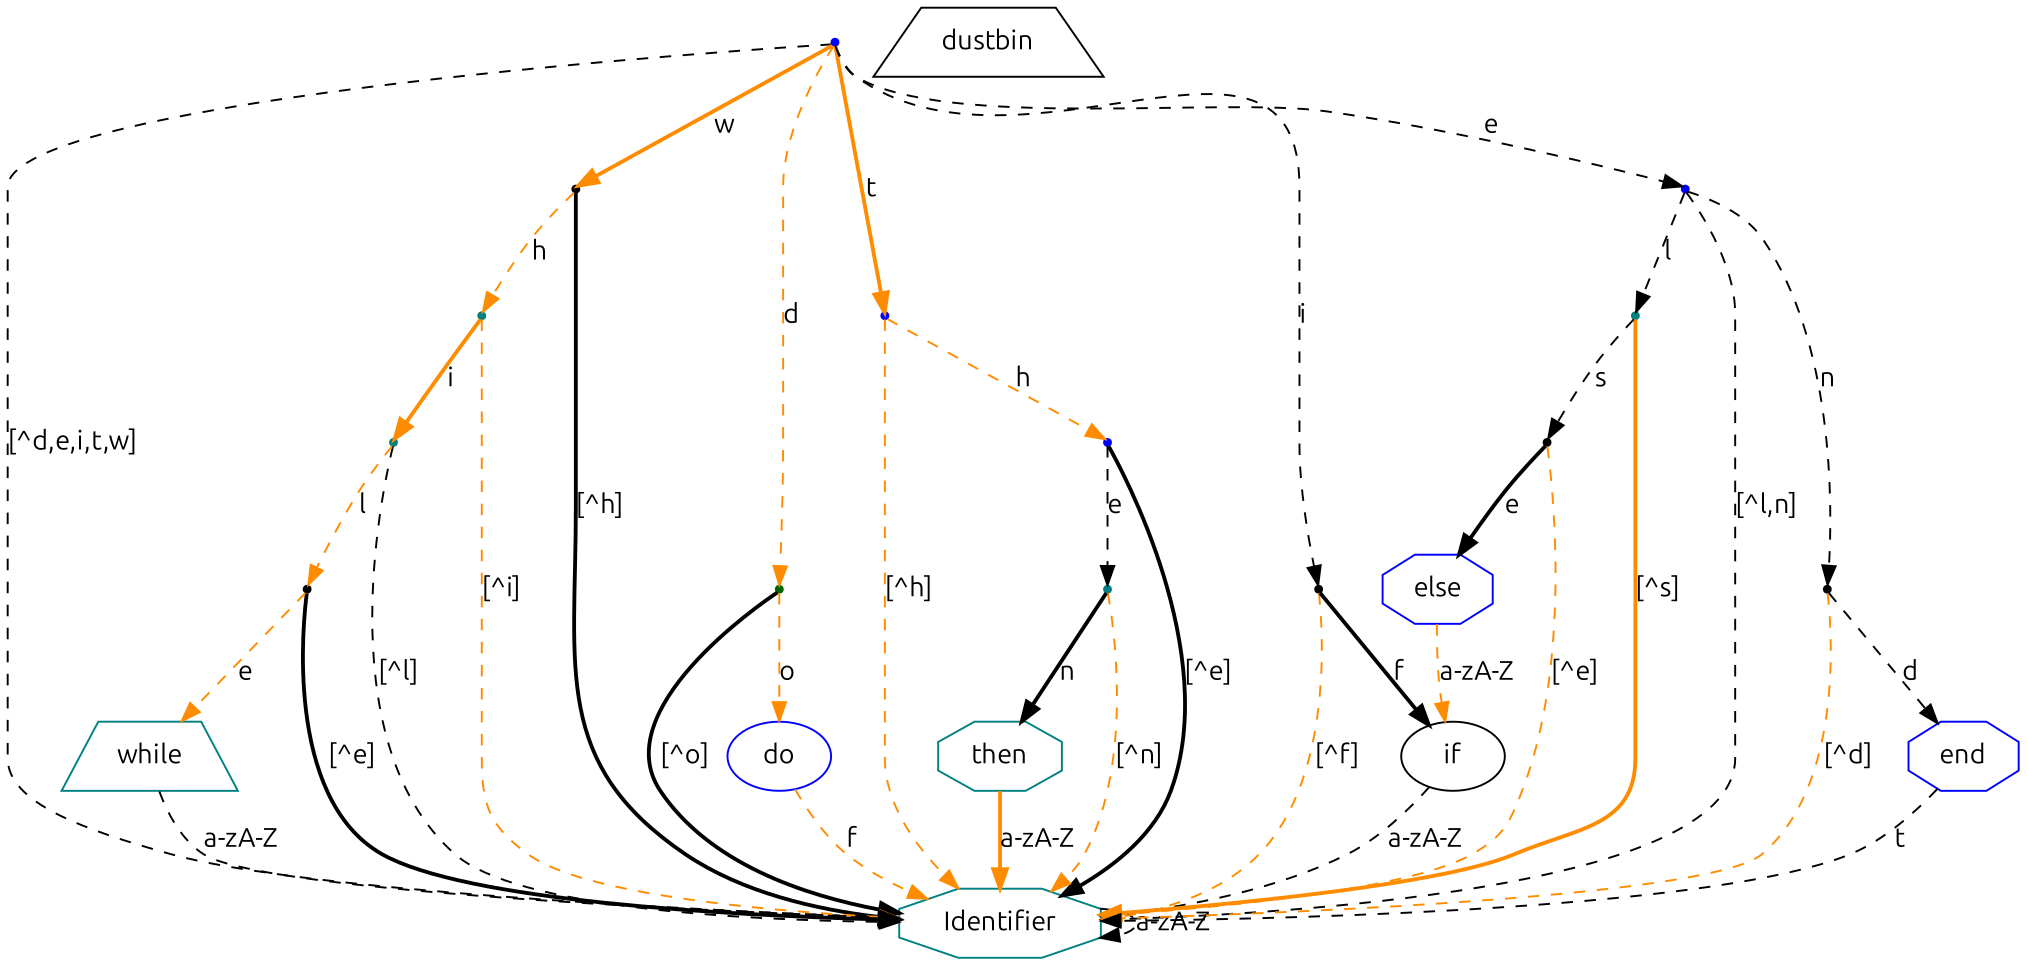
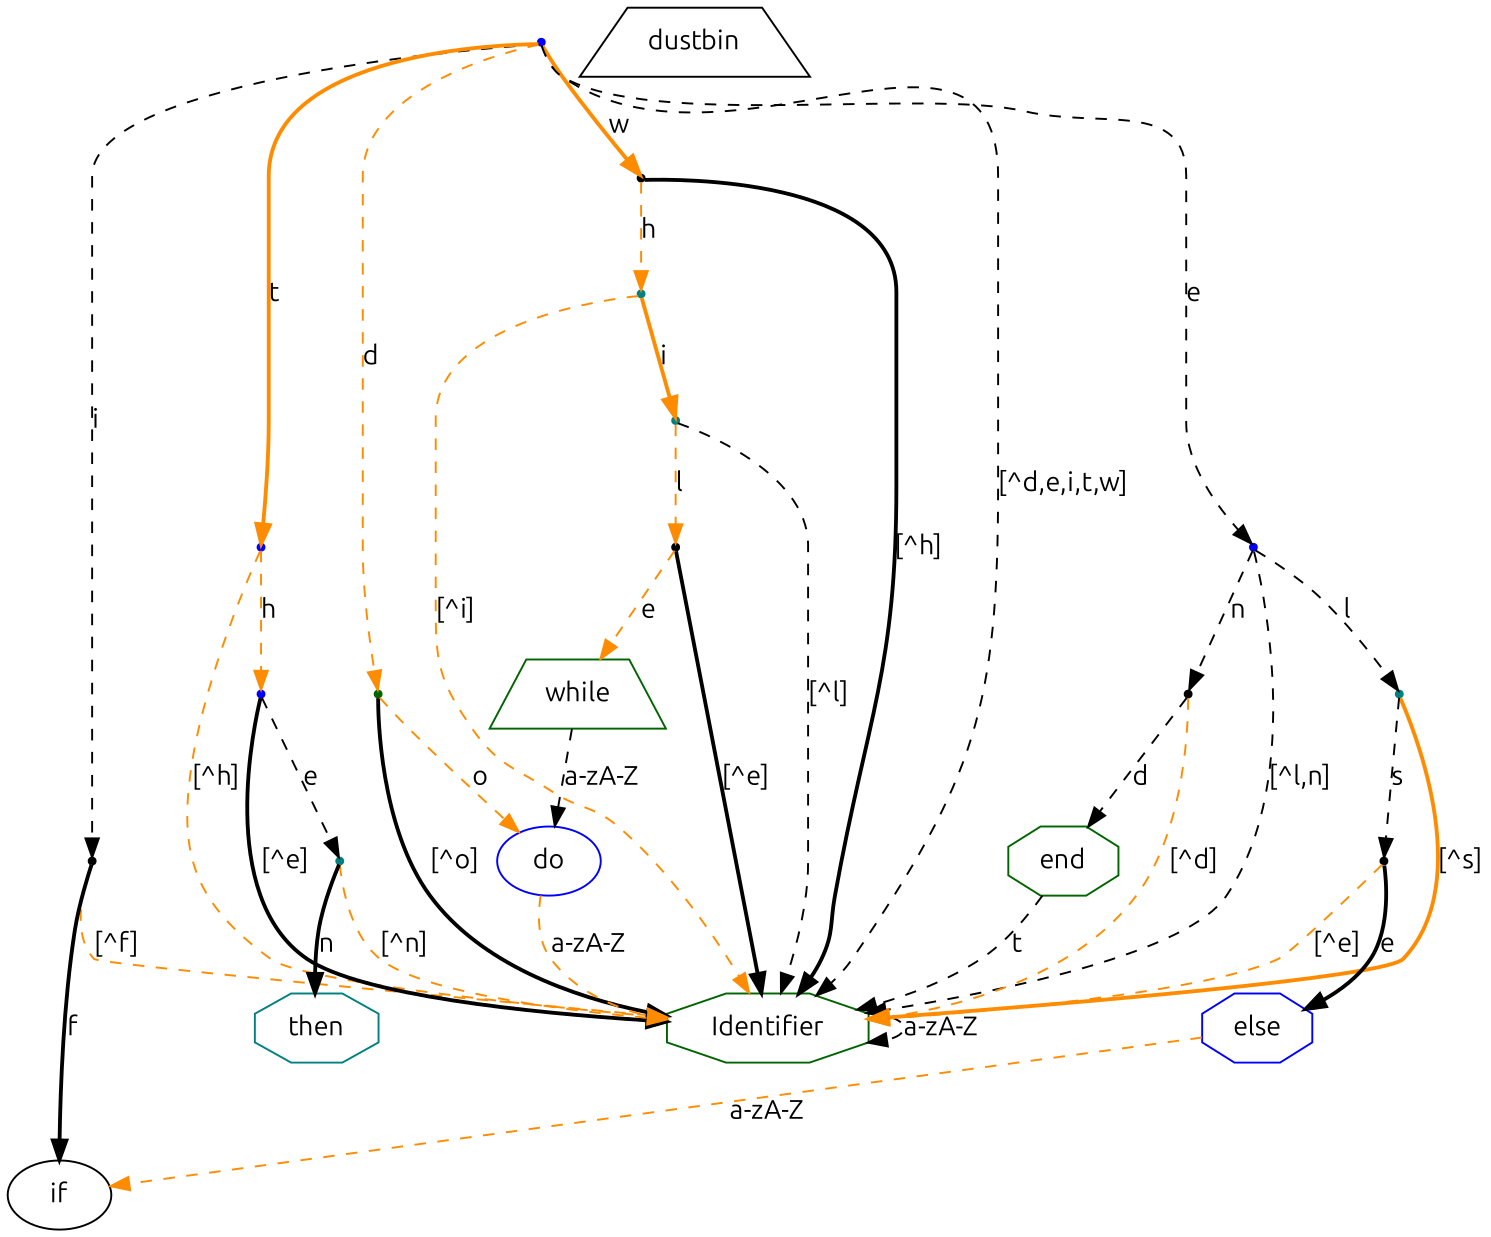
(150, 756) -> (578, 694)
(1964, 756) -> (1063, 861)
(1000, 830) -> none
(852, 840) -> (589, 945)
(1288, 879) -> none
(501, 897) -> (565, 768)
(1000, 923) -> (768, 1028)
